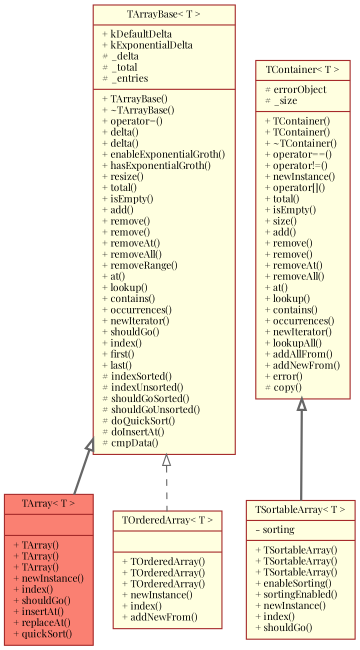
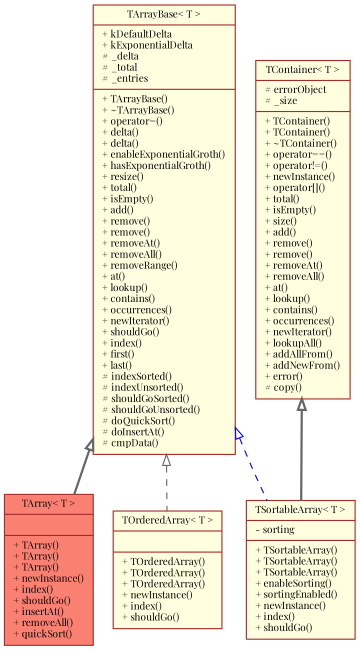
none -> (253, 470)
(160, 618) -> (151, 618)
(42, 623) -> (44, 623)
